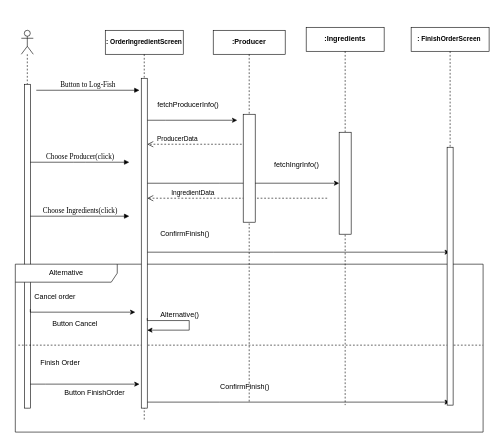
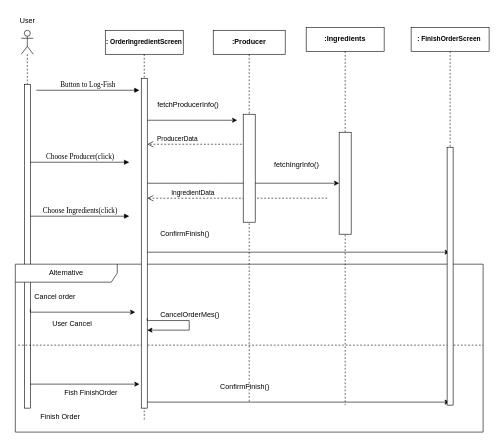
none -> (27, 21)
(185, 315) -> (187, 319)
(77, 324) -> (73, 324)
(60, 363) -> (60, 417)
(97, 397) -> (93, 393)
